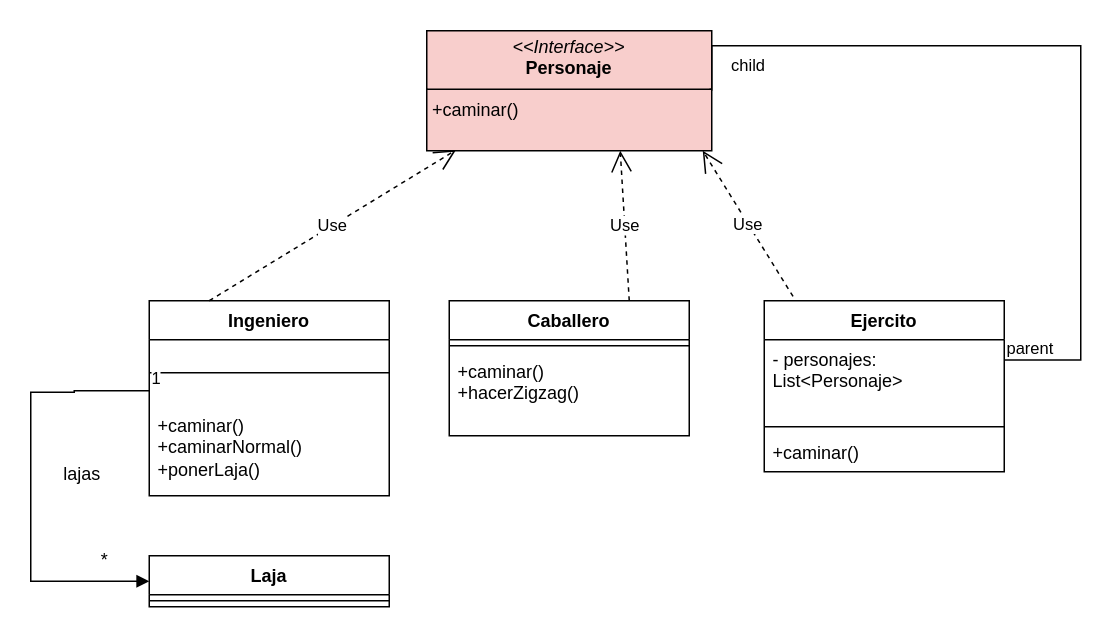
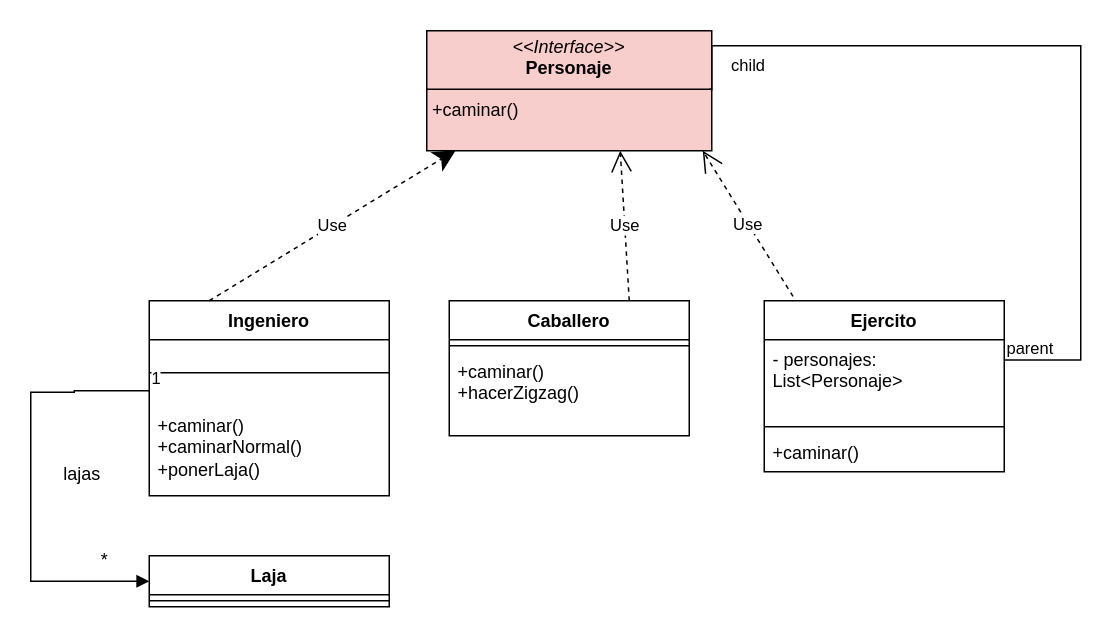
(446, 156) -> (440, 160)
